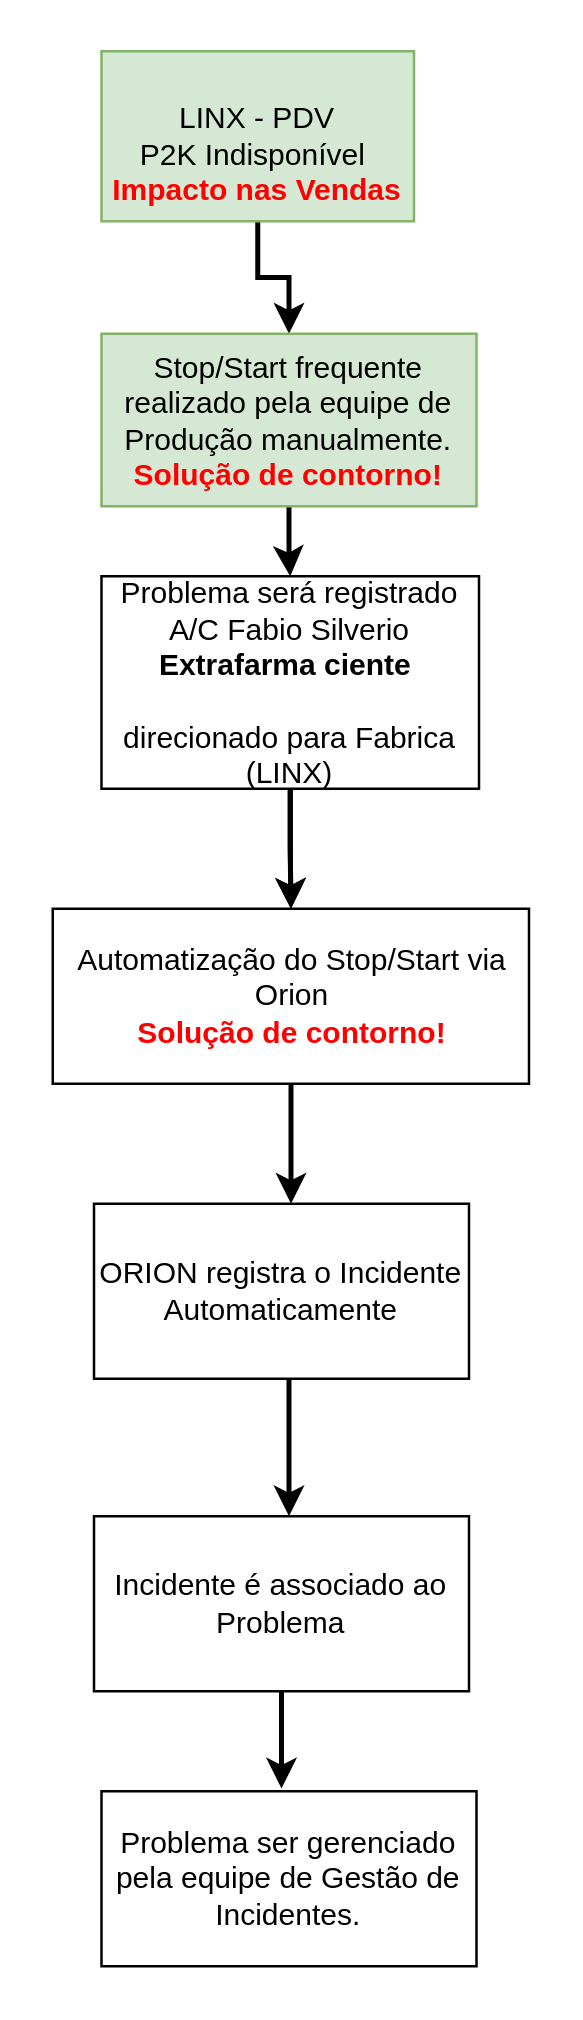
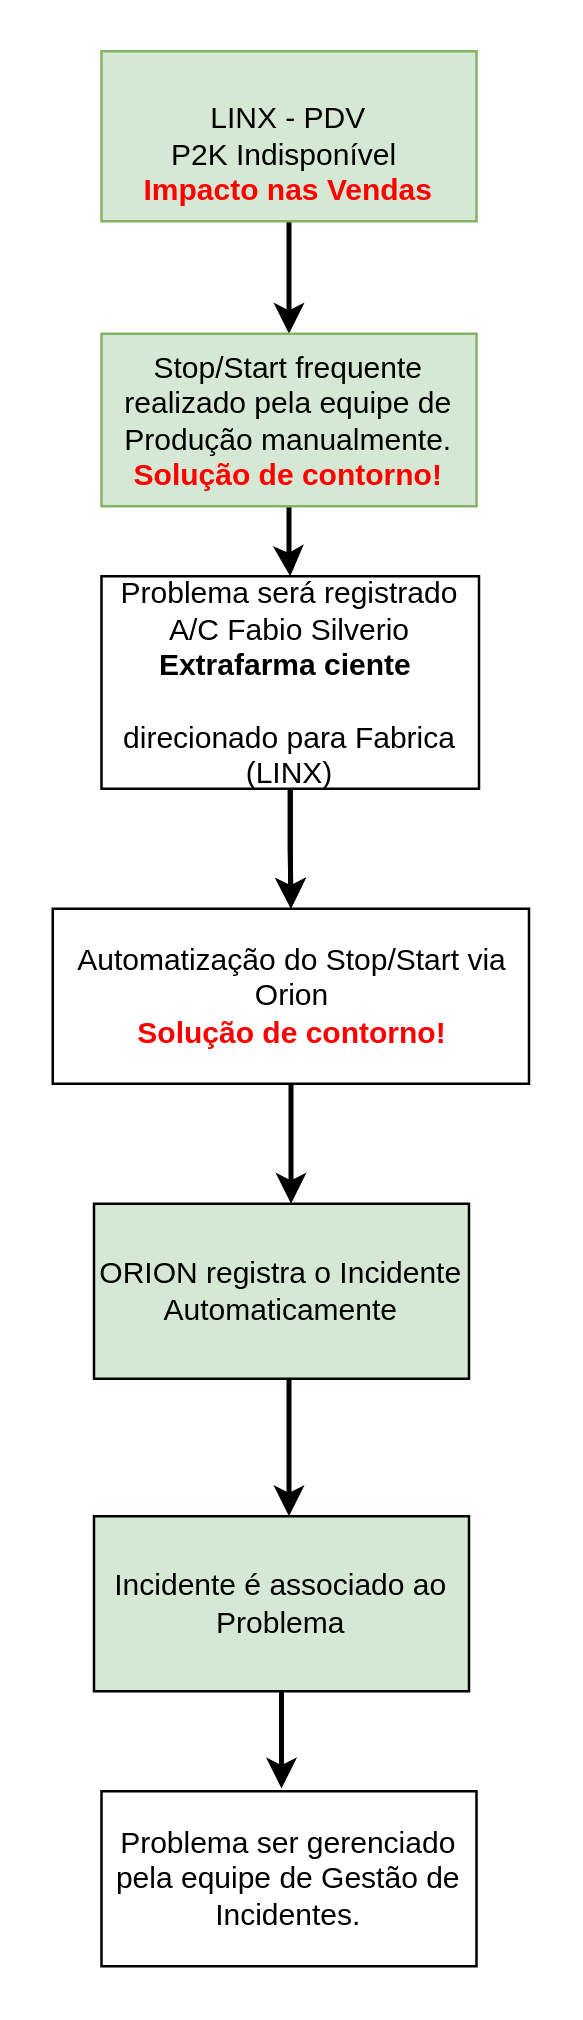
(258, 136) -> (289, 136)
(281, 1291) -> (281, 1291)
(281, 1604) -> (281, 1604)
